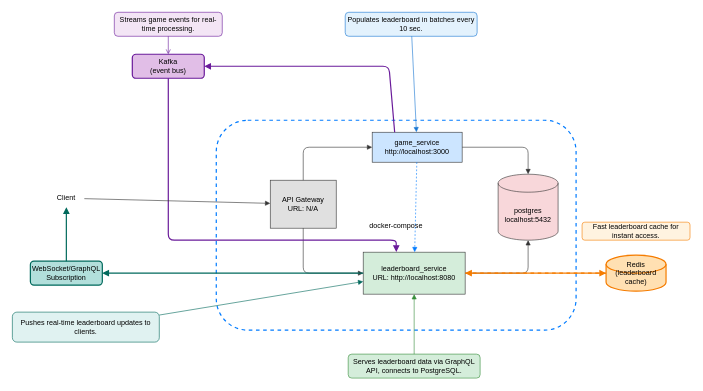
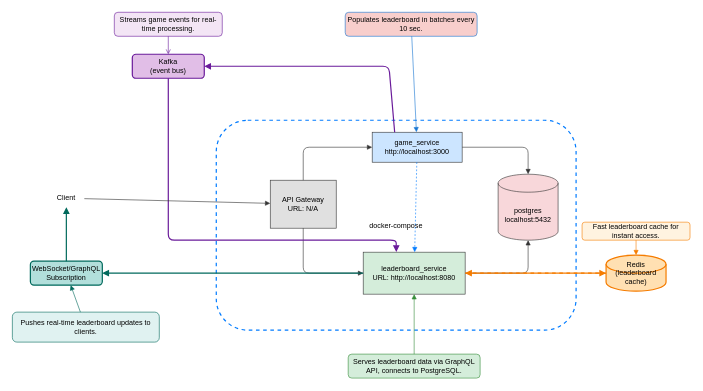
(411, 24) -> (411, 24)
none -> (636, 249)
(259, 299) -> (76, 301)
